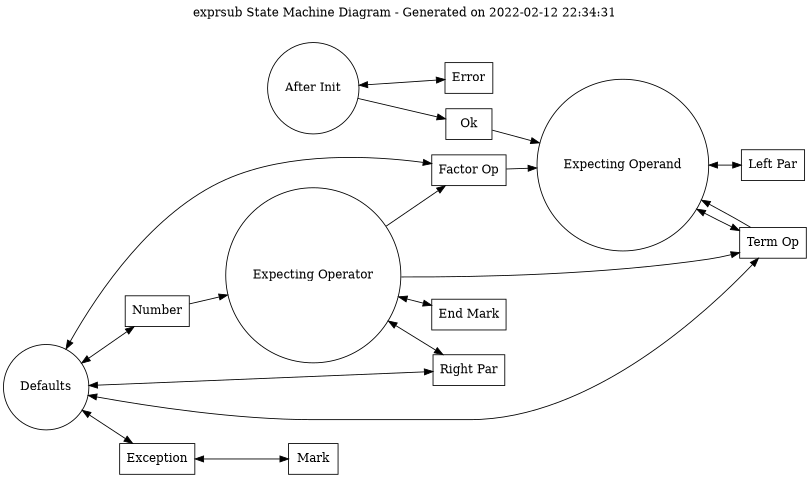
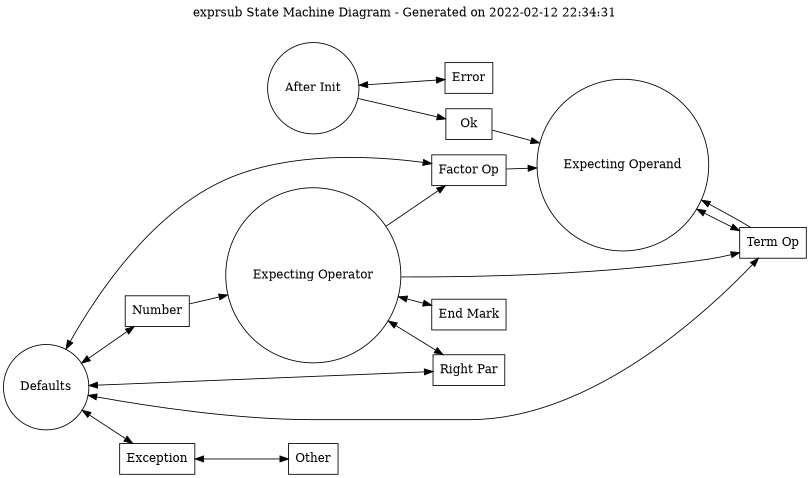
(773, 165) -> none
(313, 459) -> (313, 459)
